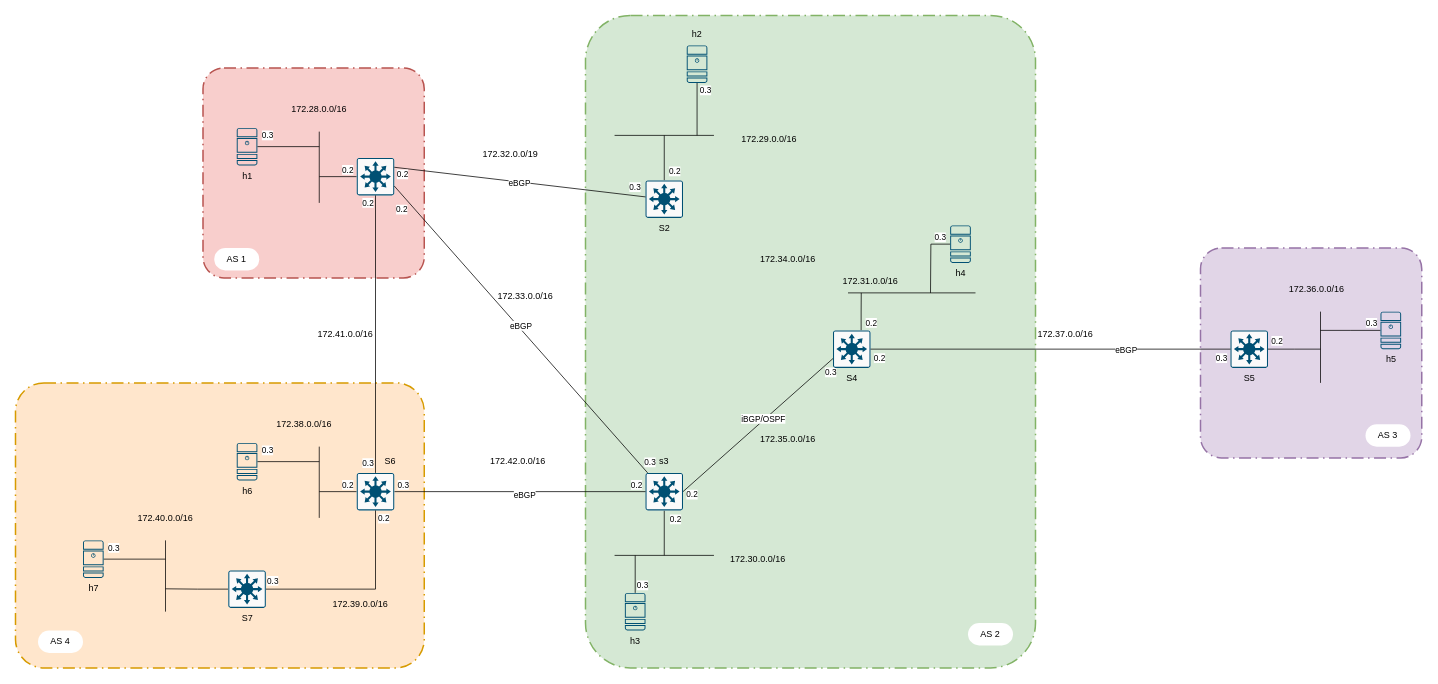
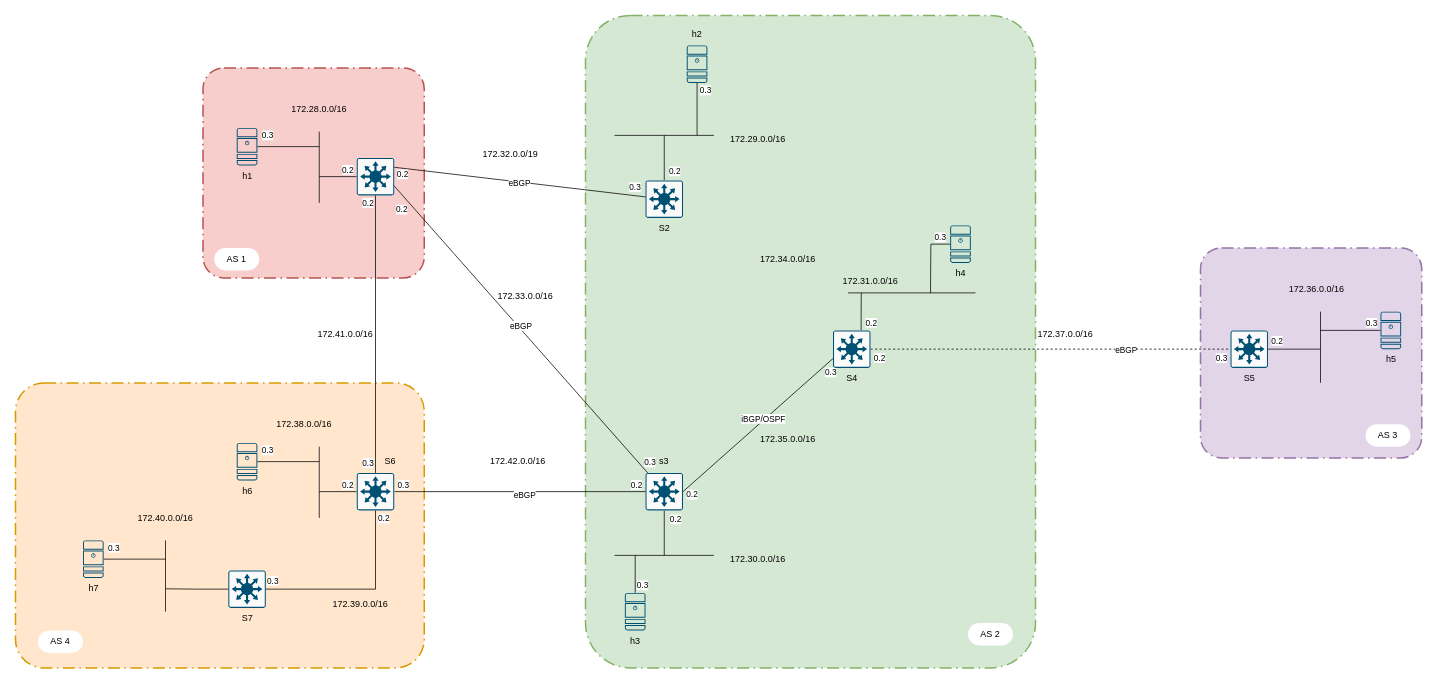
(769, 139) -> (758, 139)
(992, 349) -> (992, 349)
